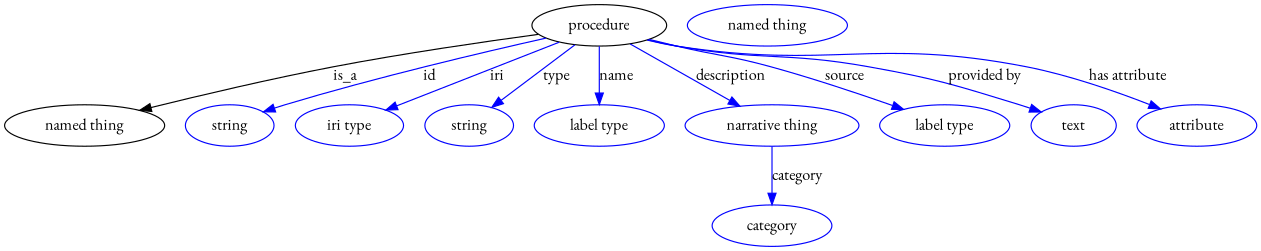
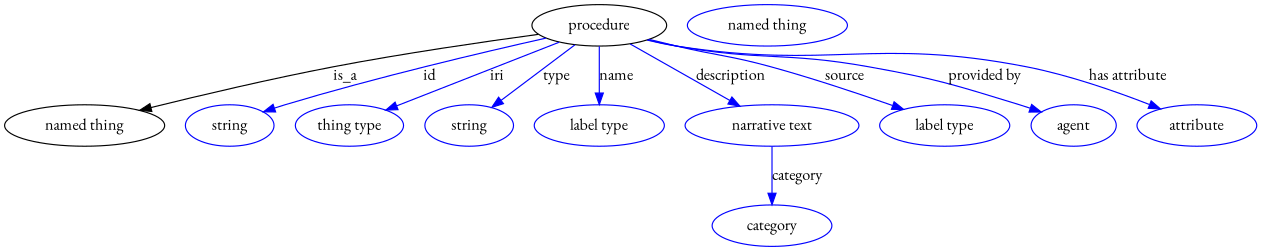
(349, 126) -> (349, 126)
(772, 126) -> (772, 126)
(1074, 126) -> (1074, 126)
